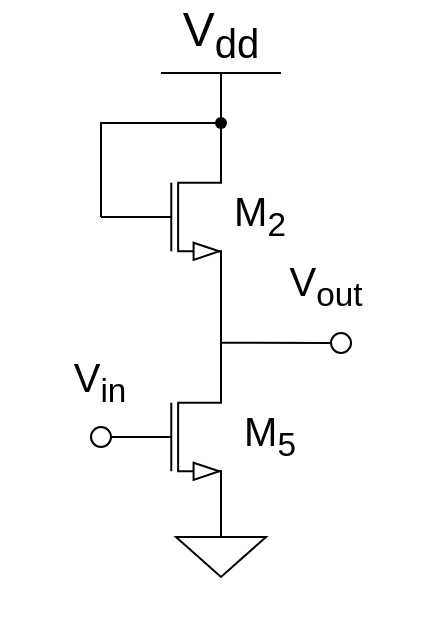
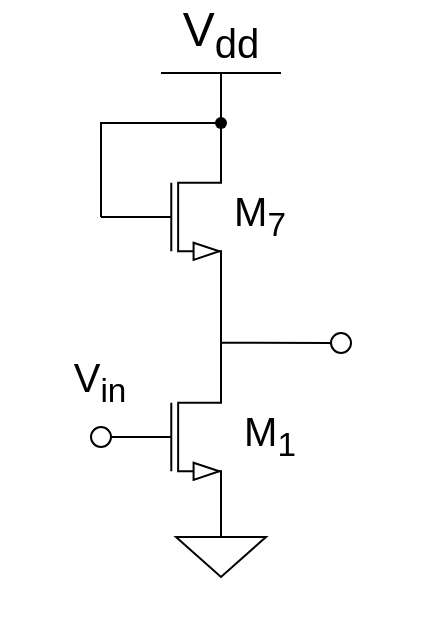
(261, 217) -> (261, 217)
(326, 287) -> none
(271, 437) -> (271, 437)
